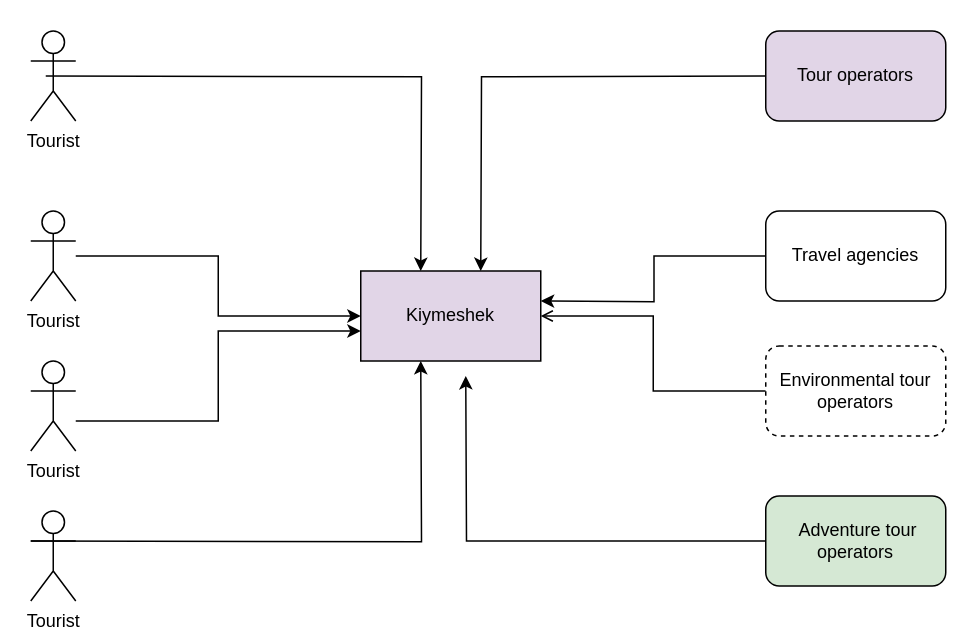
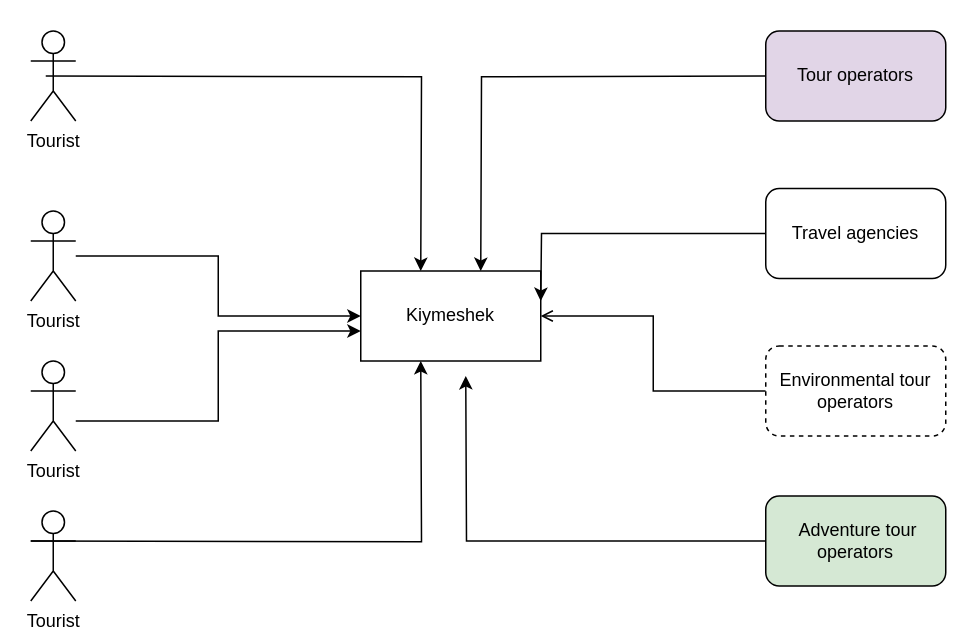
(856, 256) -> (856, 233)
(451, 316) -> (451, 316)
